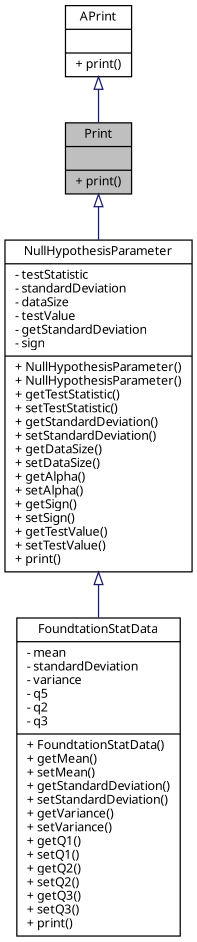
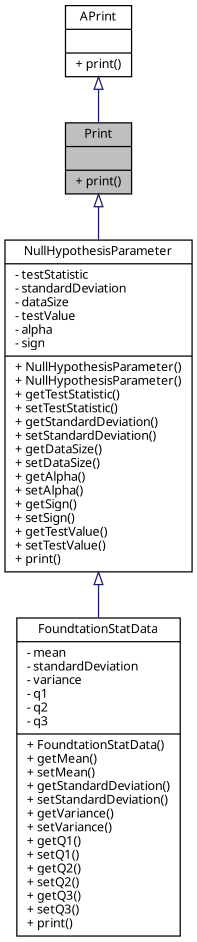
(81, 330) -> (34, 330)
(38, 694) -> (38, 694)
